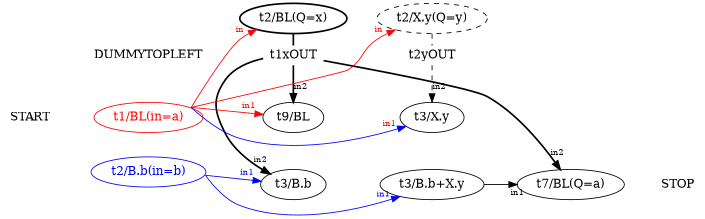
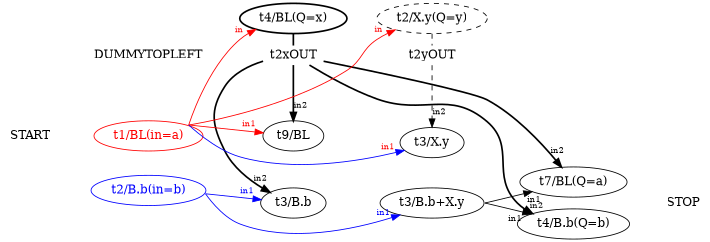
(293, 18) -> (293, 18)
(293, 55) -> (293, 55)
none -> (573, 224)
